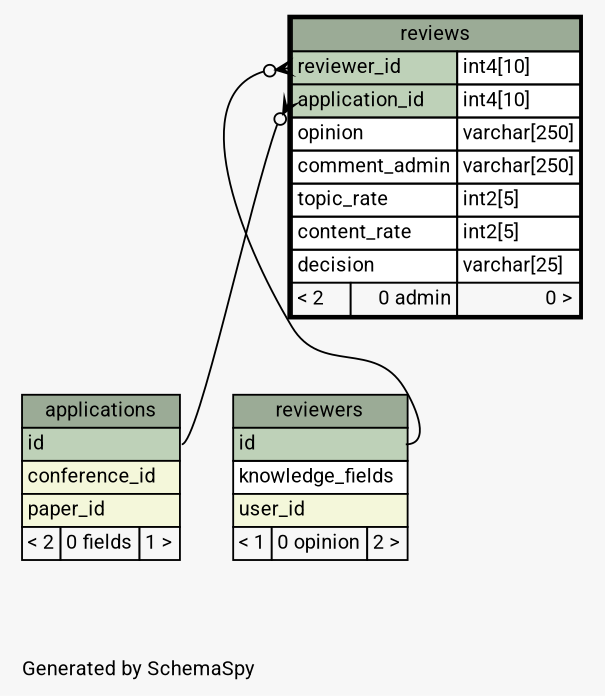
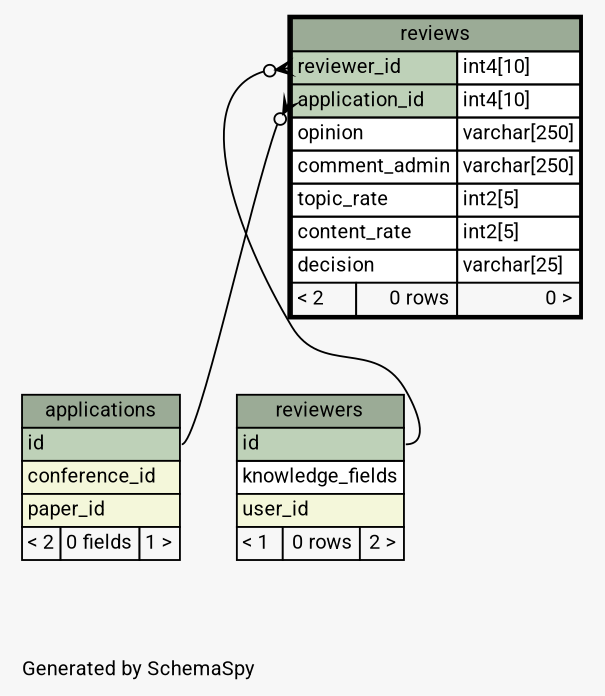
(415, 298) -> (420, 298)
(319, 543) -> (323, 543)
